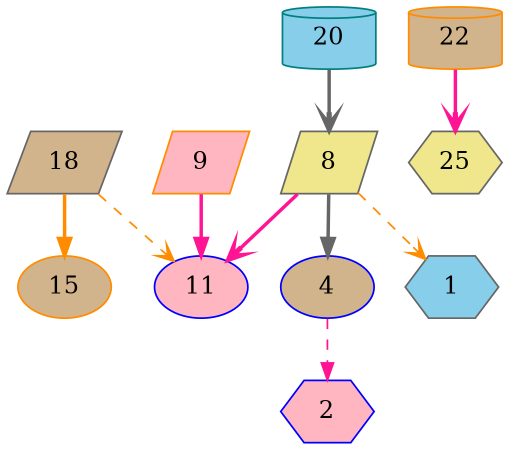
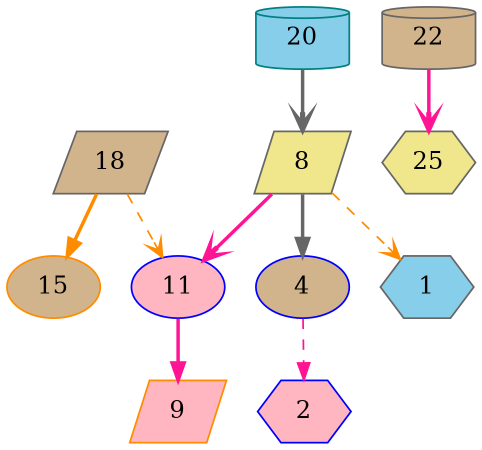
(455, 38) -> (429, 38)
(201, 216) -> (178, 341)
